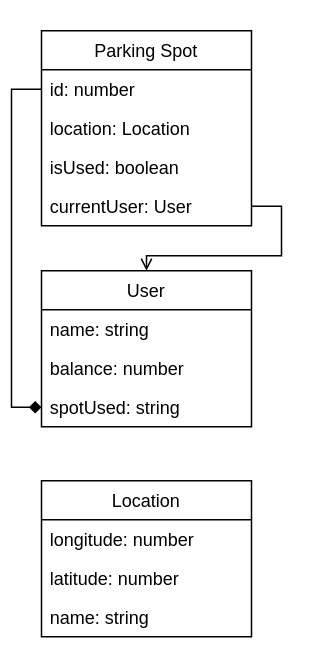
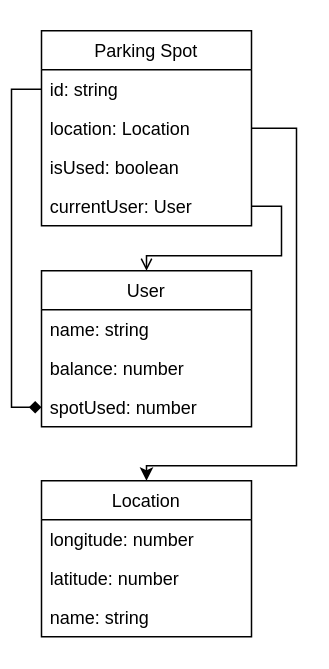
(93, 90) -> (91, 90)
none -> (296, 352)
(123, 408) -> (125, 408)
